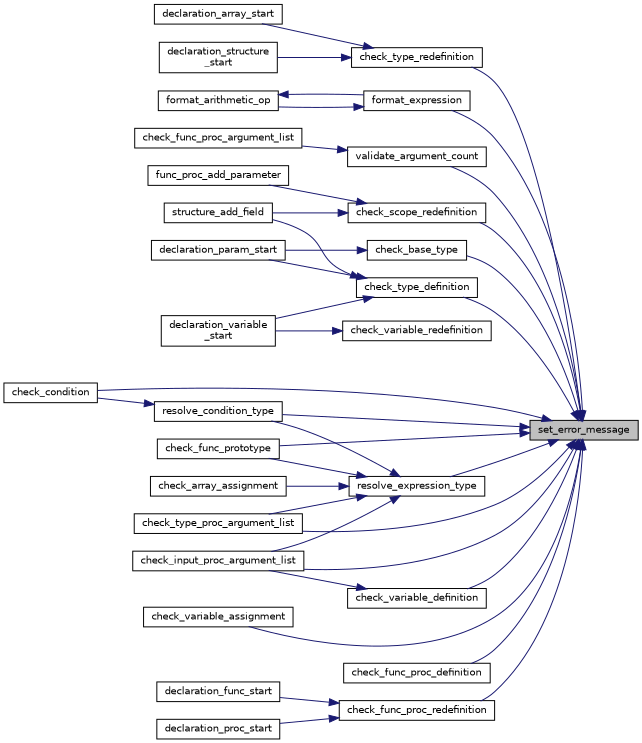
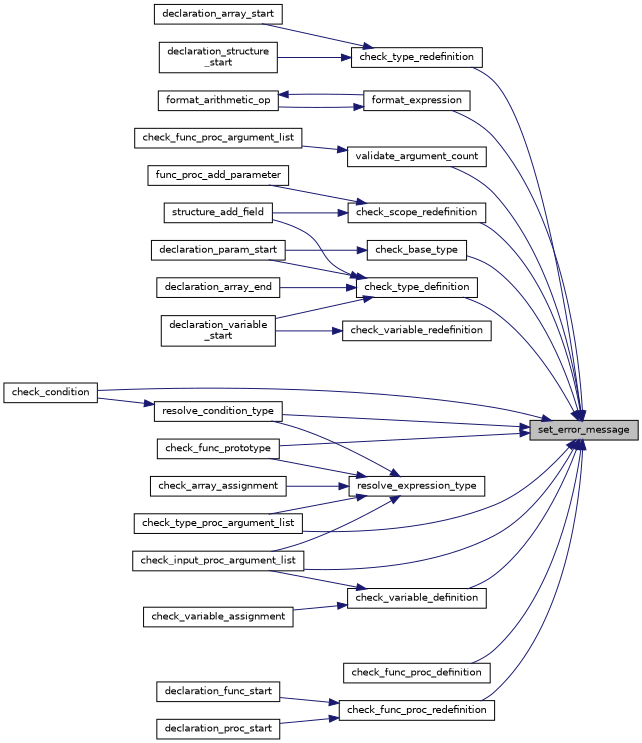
none -> (218, 288)
(500, 461) -> none
(468, 630) -> (315, 608)
